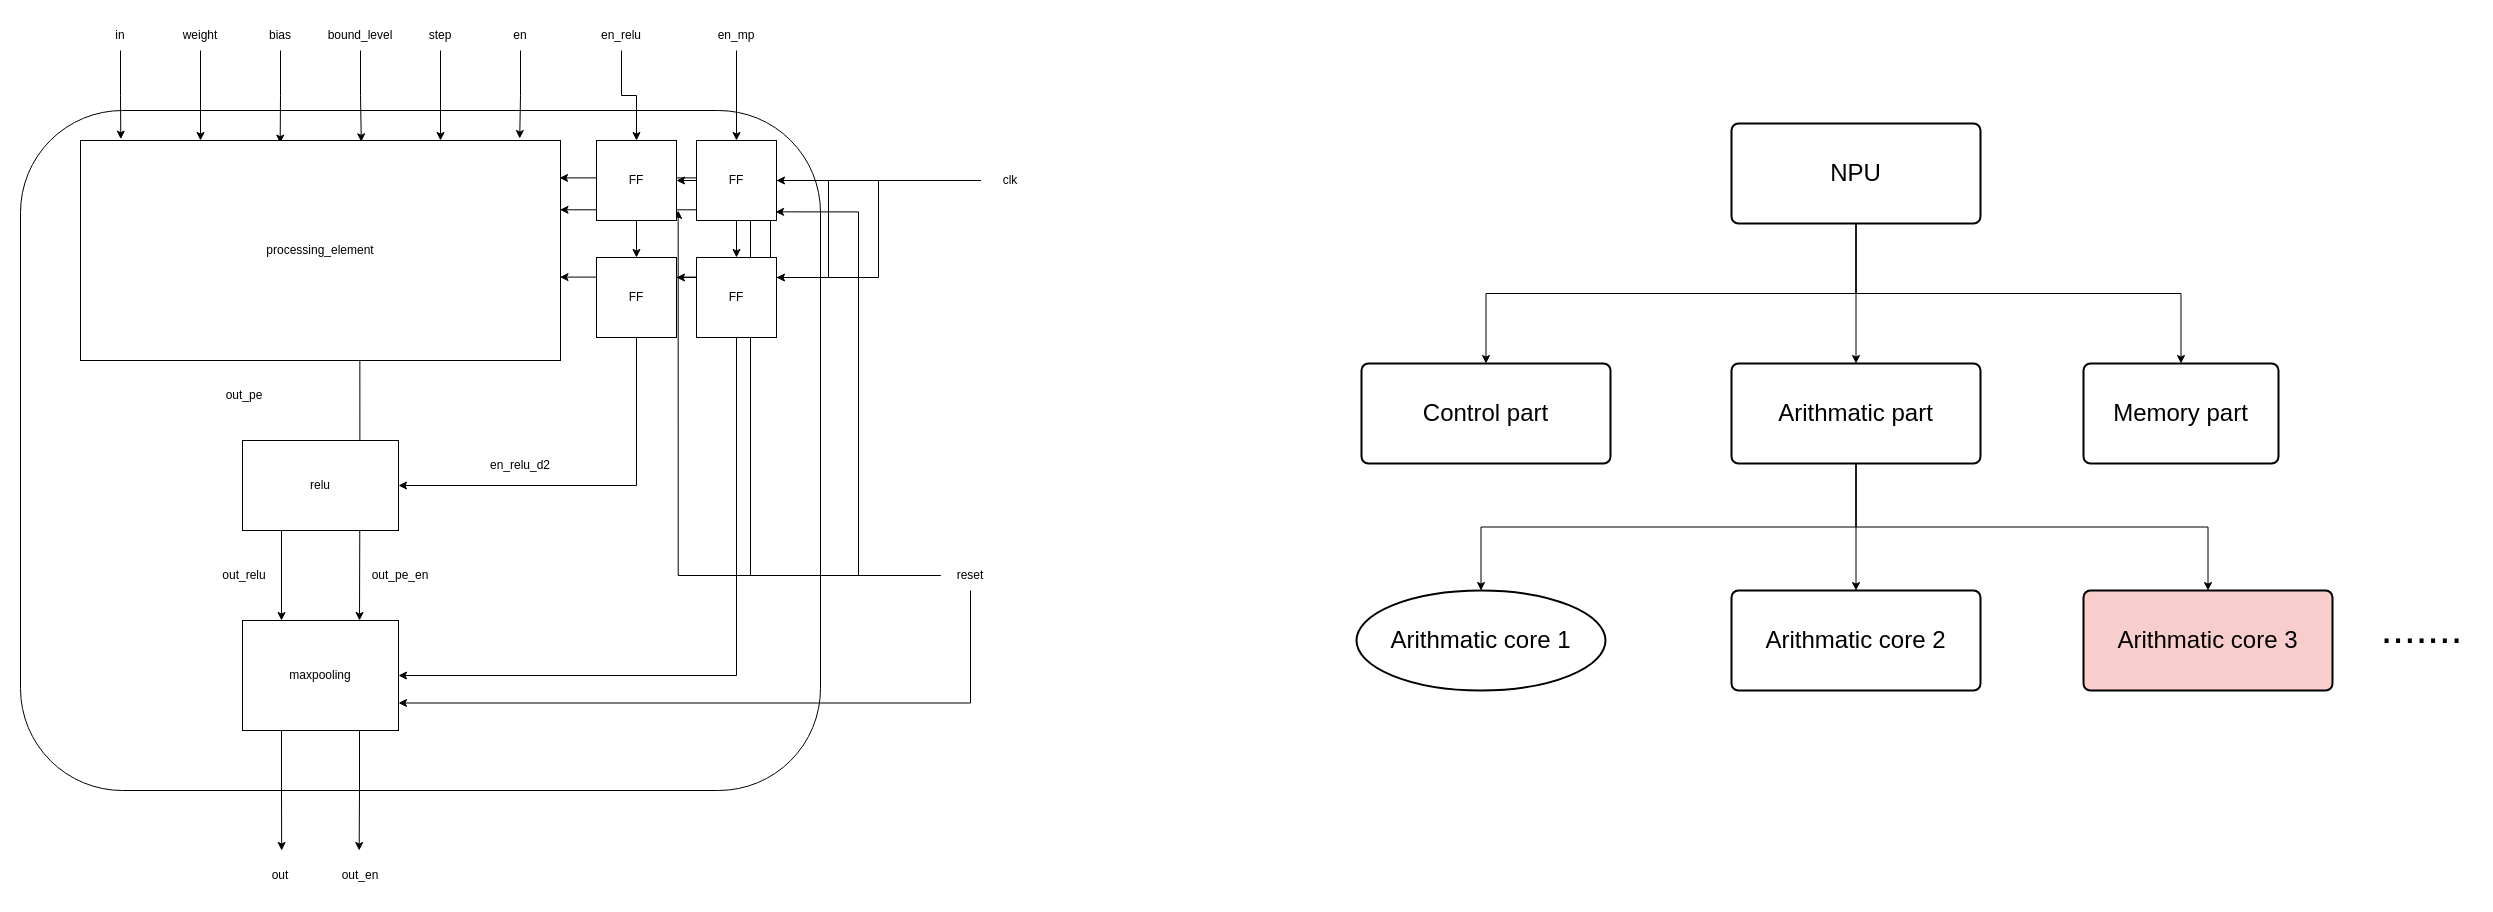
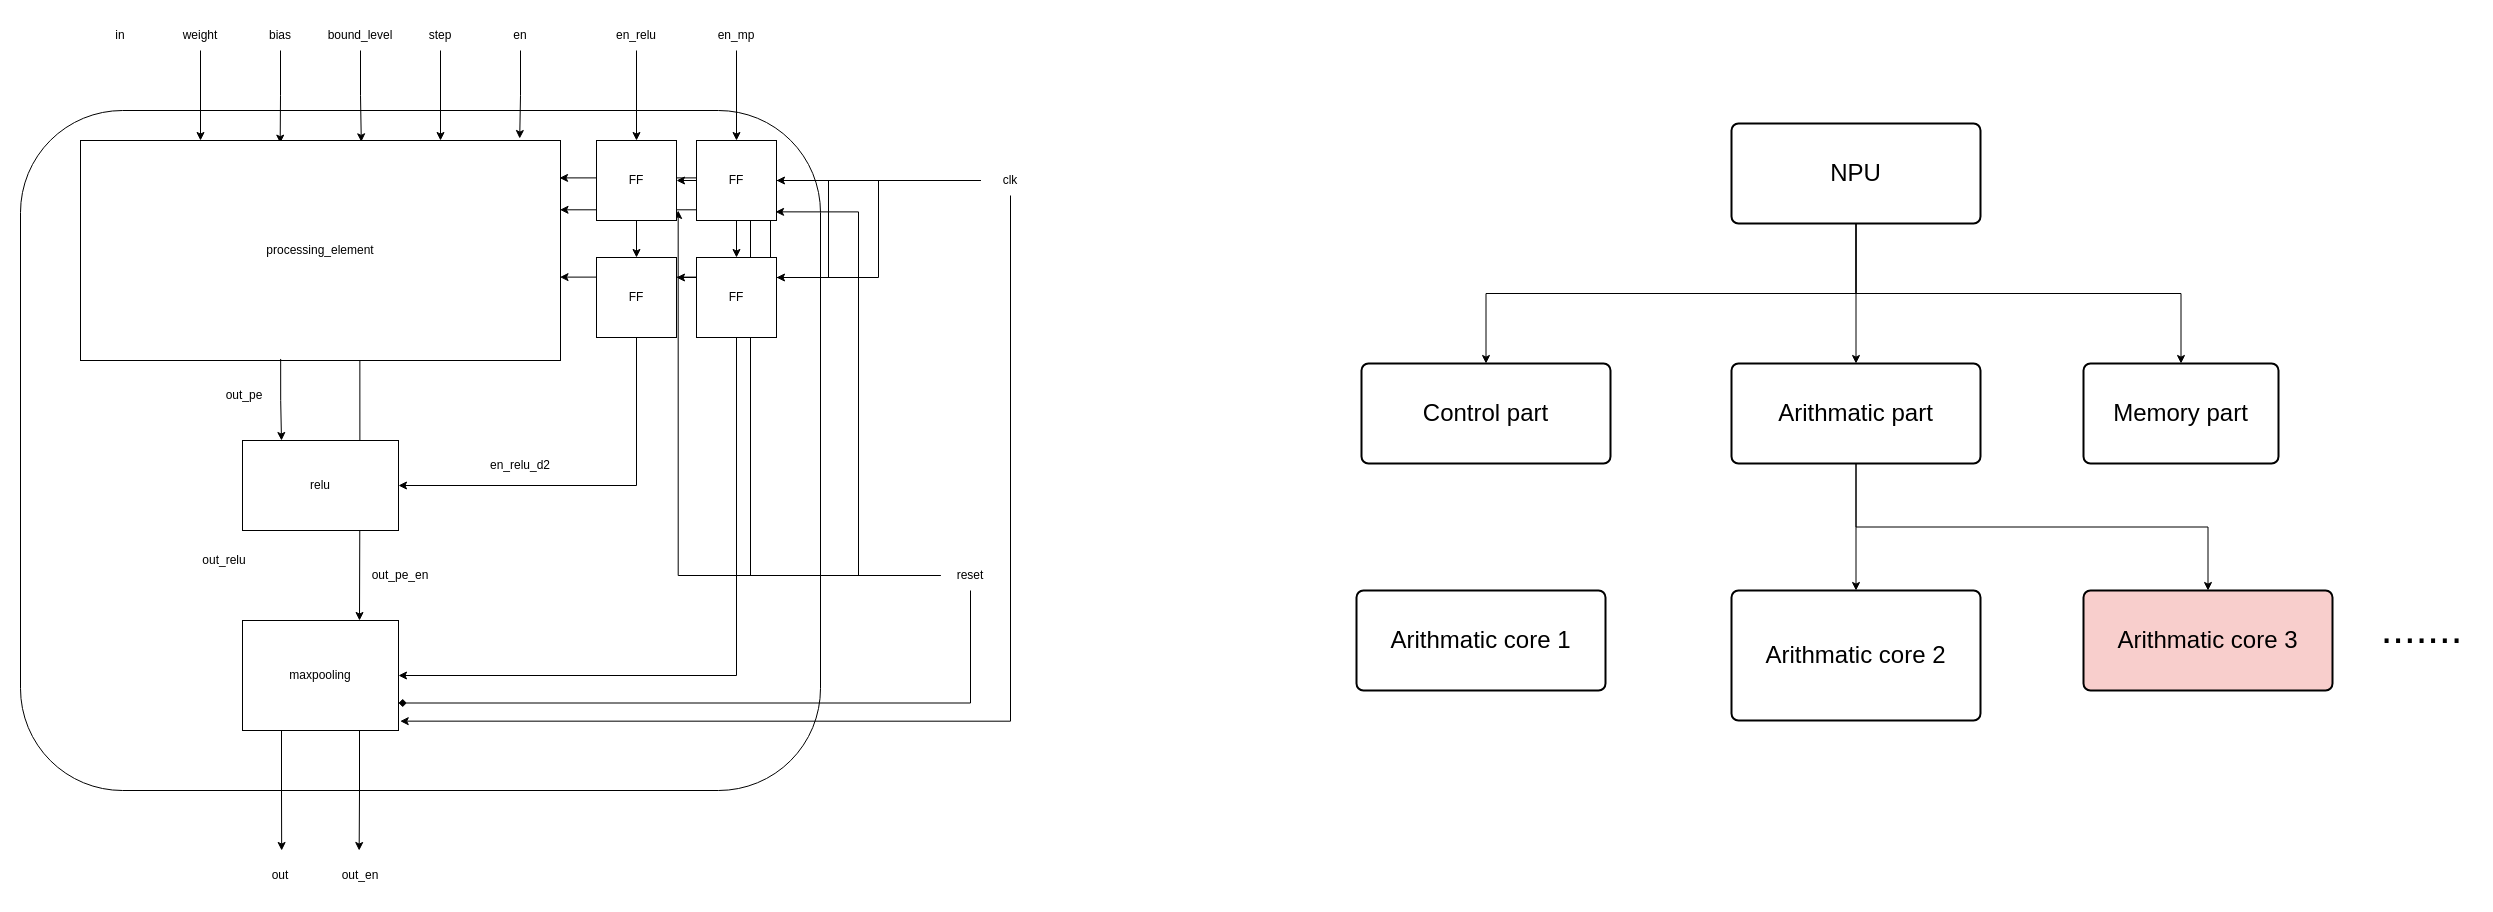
(622, 36) -> (637, 36)
(121, 92) -> none
none -> (281, 396)
(1639, 527) -> none
(282, 572) -> none
(245, 576) -> (225, 561)
(1481, 641) -> (1481, 641)
(1856, 641) -> (1856, 656)
(407, 703) -> (407, 703)
none -> (971, 721)
